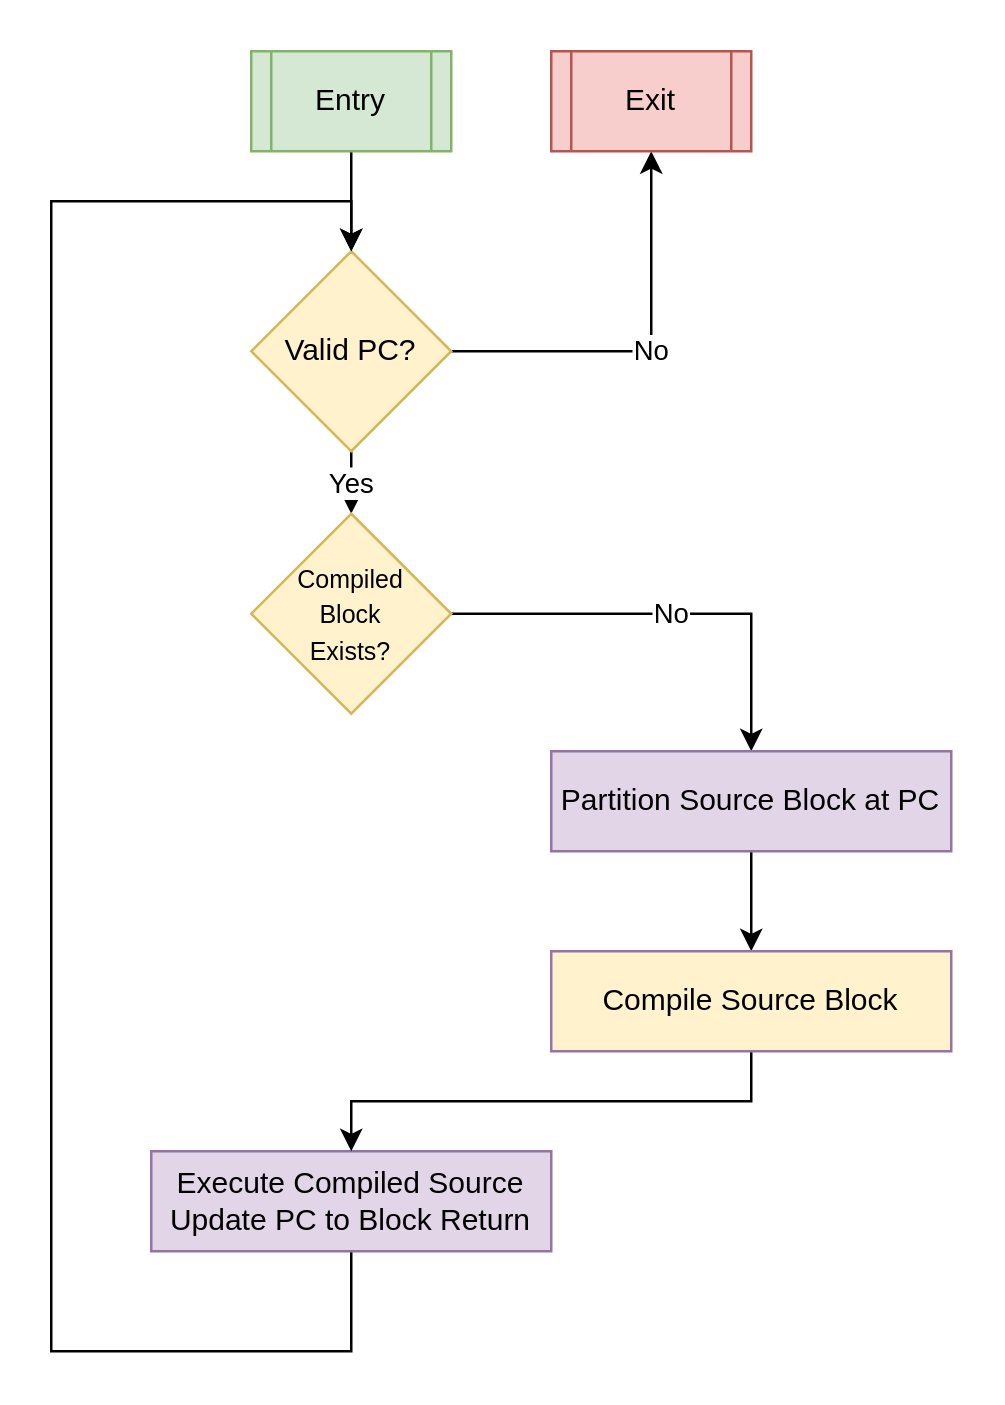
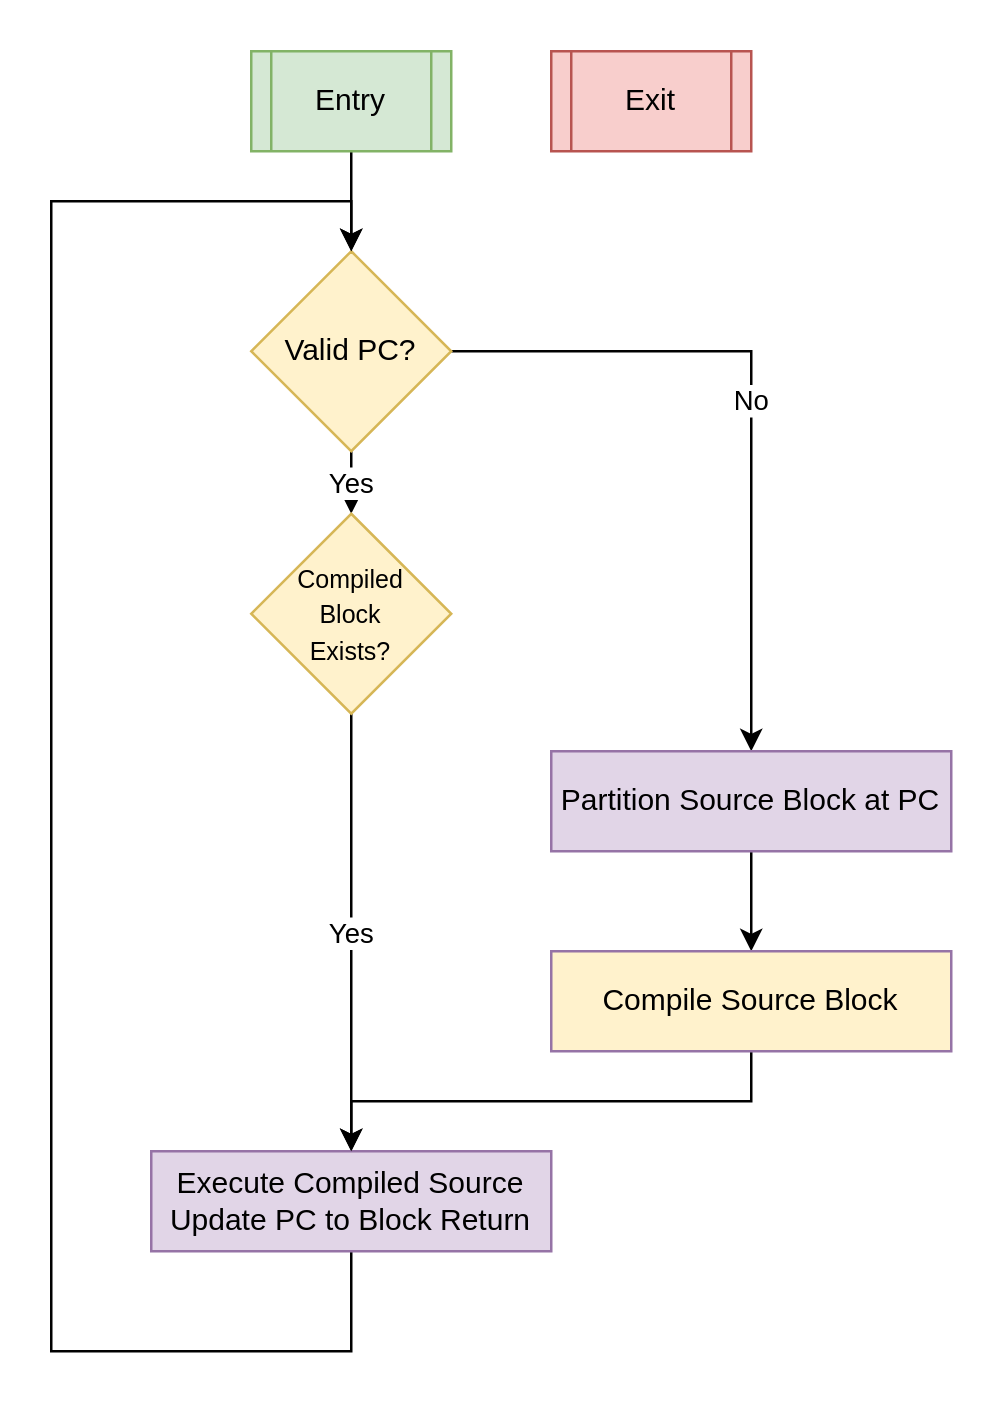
(651, 270) -> (751, 419)
(599, 614) -> none
none -> (351, 816)
